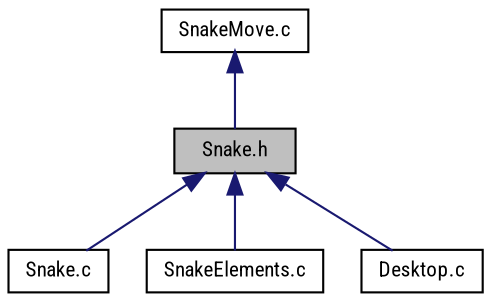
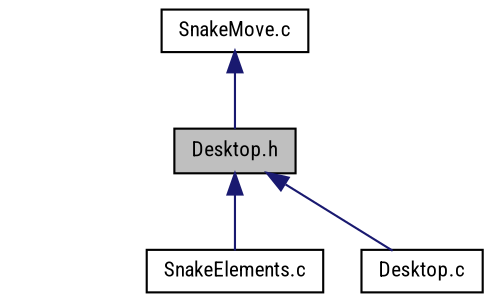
(235, 151) -> (235, 151)
(58, 271) -> none
